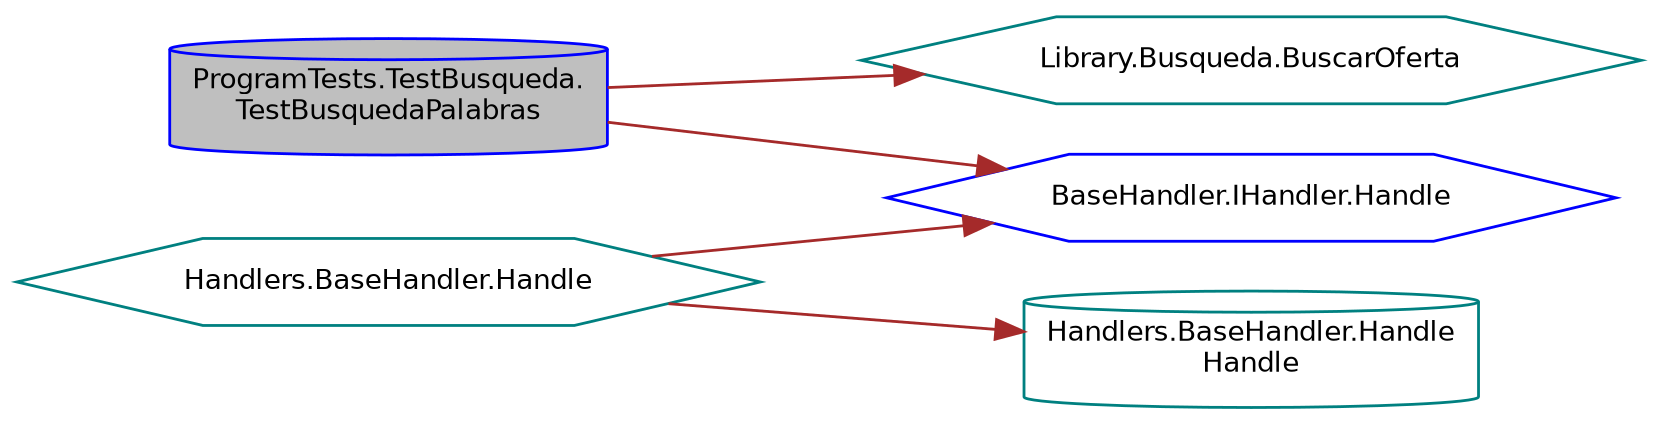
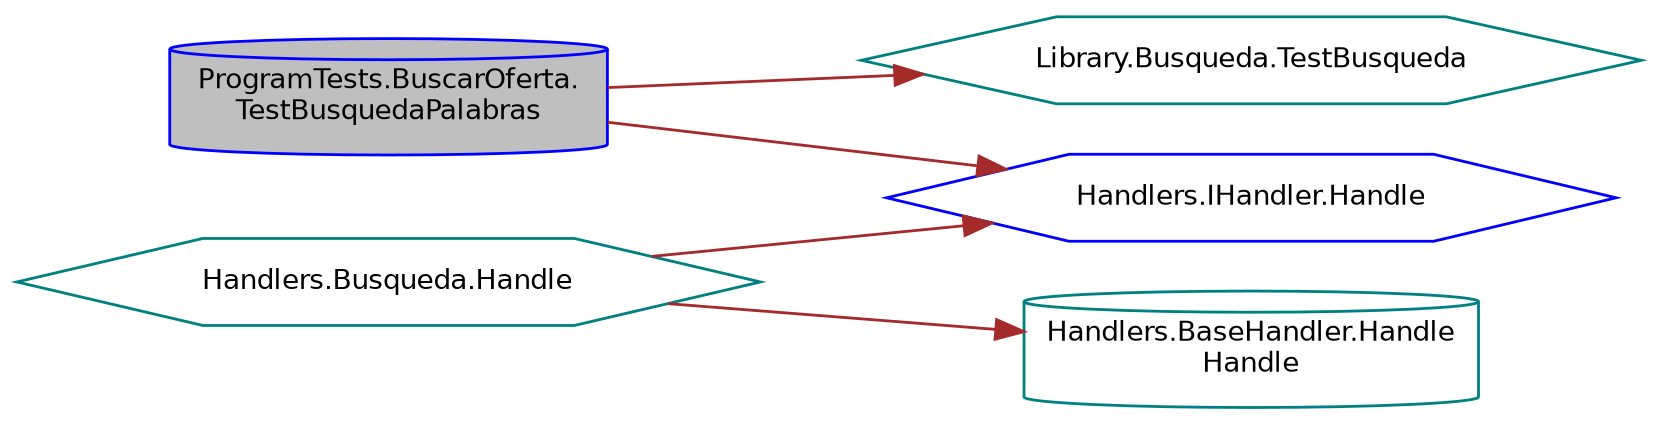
(1251, 60) -> (1251, 60)
(389, 97) -> (389, 97)
(1251, 198) -> (1251, 198)
(389, 282) -> (389, 282)
